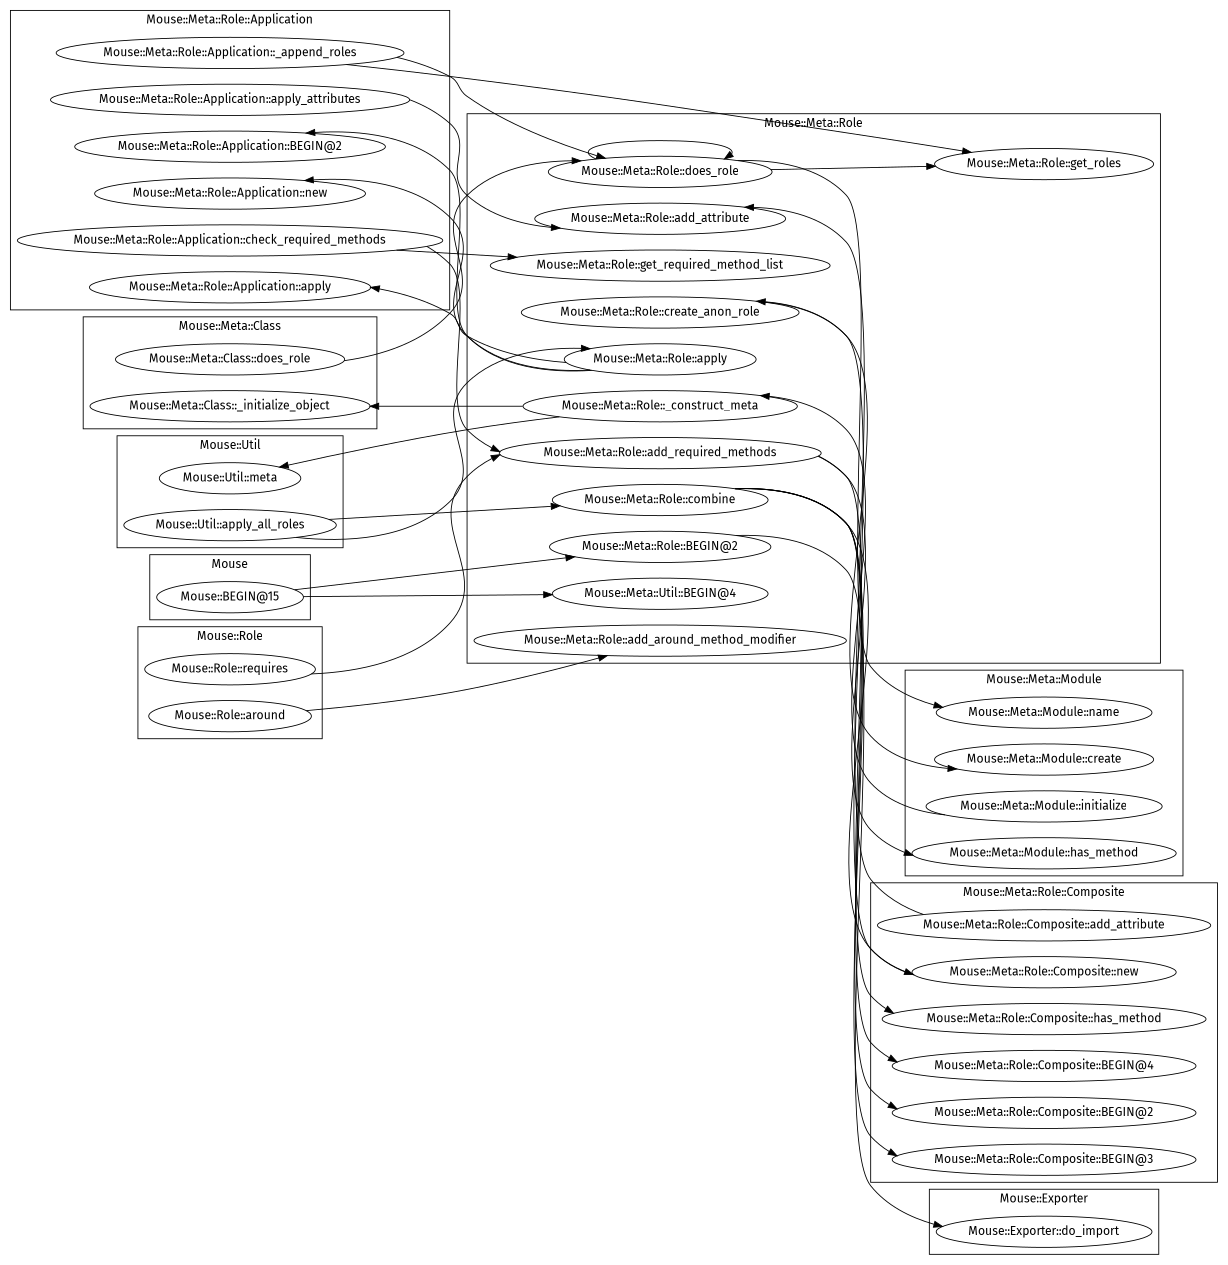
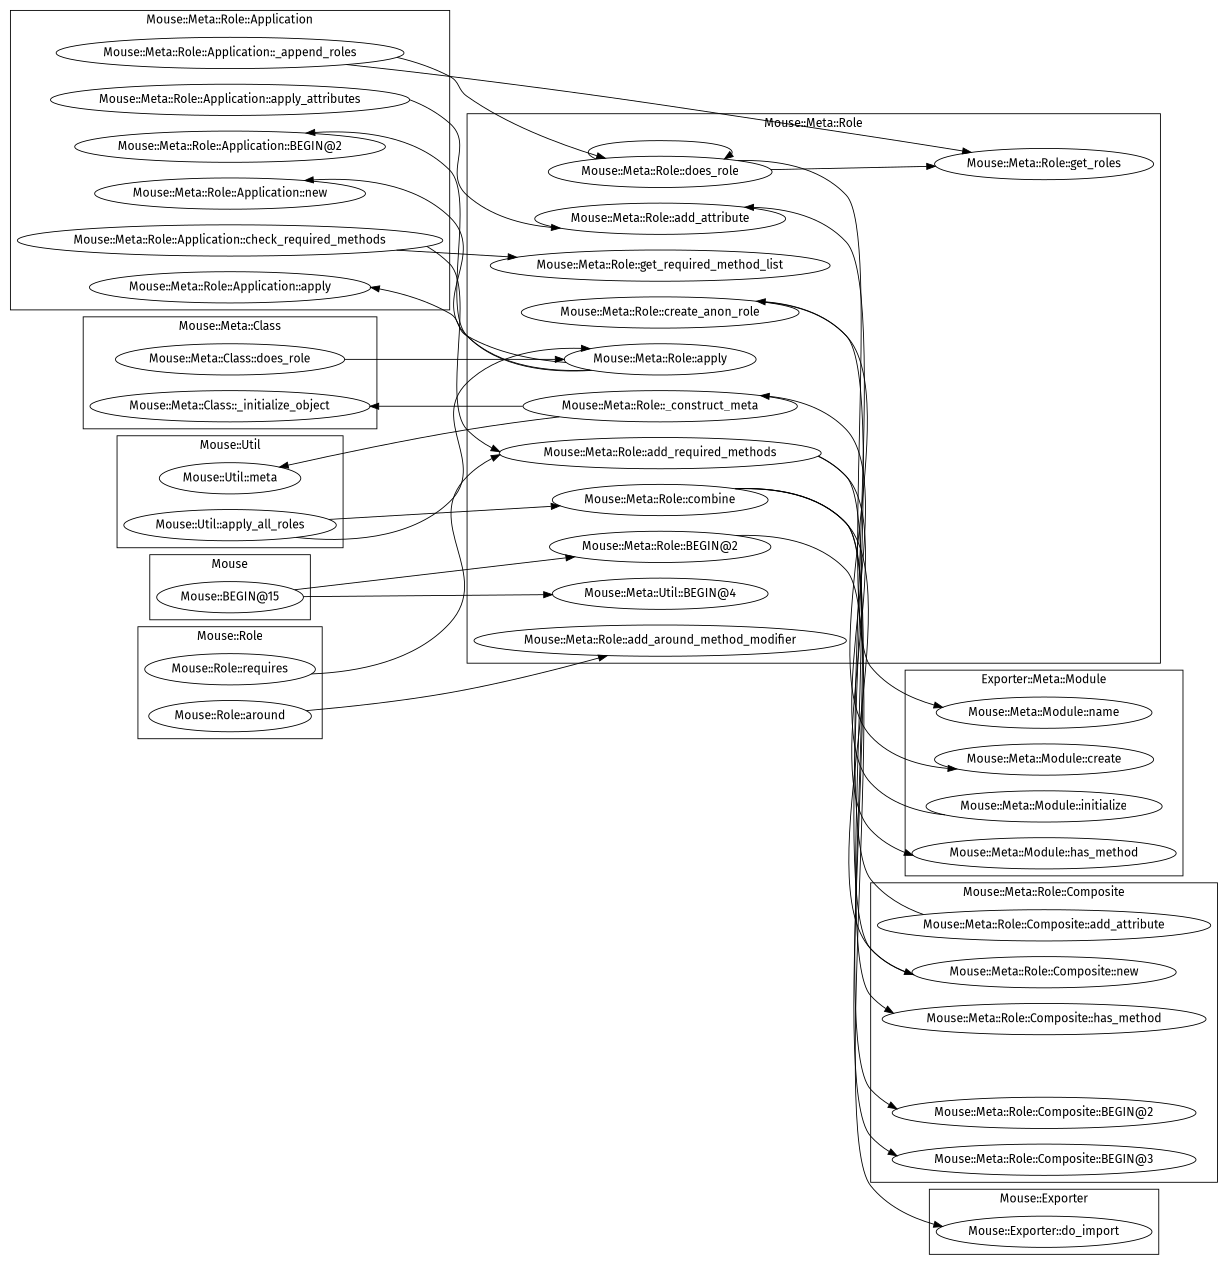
(442, 321) -> (450, 359)
(1044, 680) -> (1044, 680)
(1044, 1066) -> none
